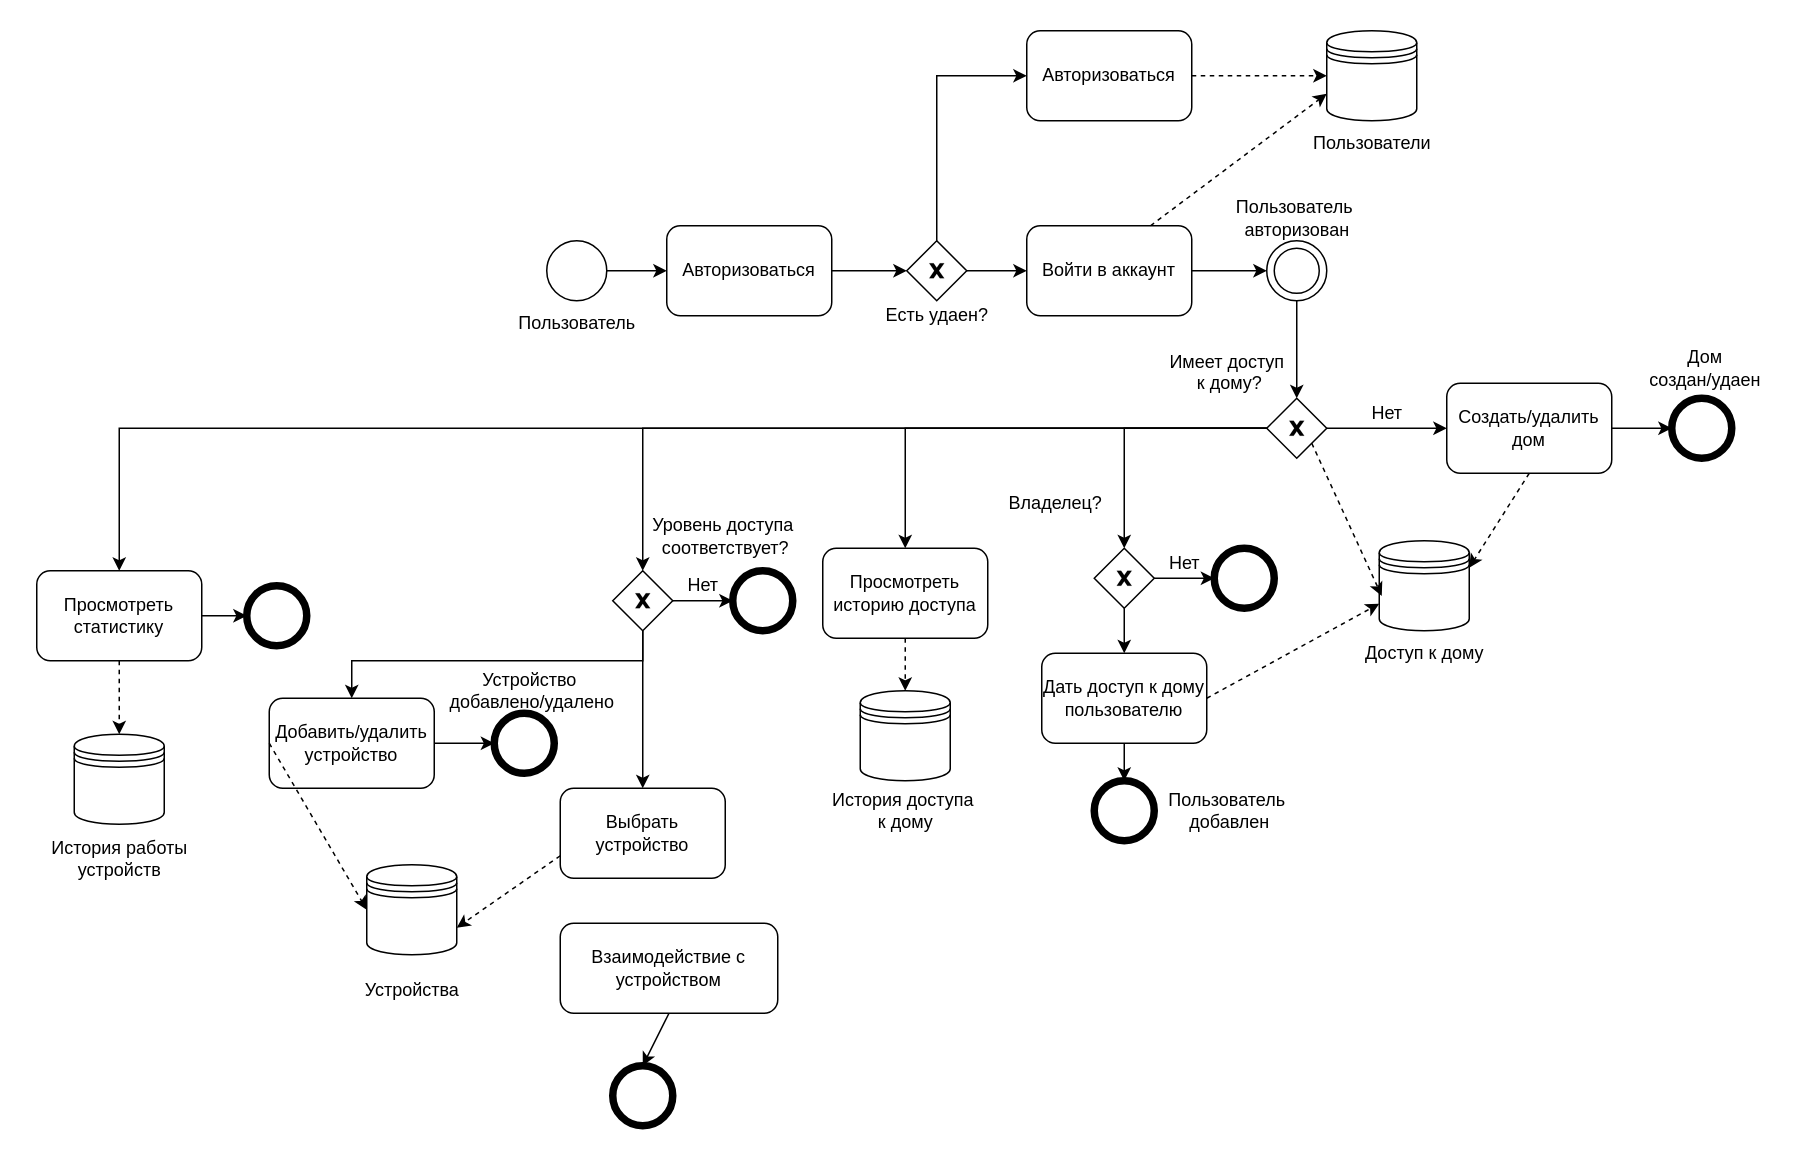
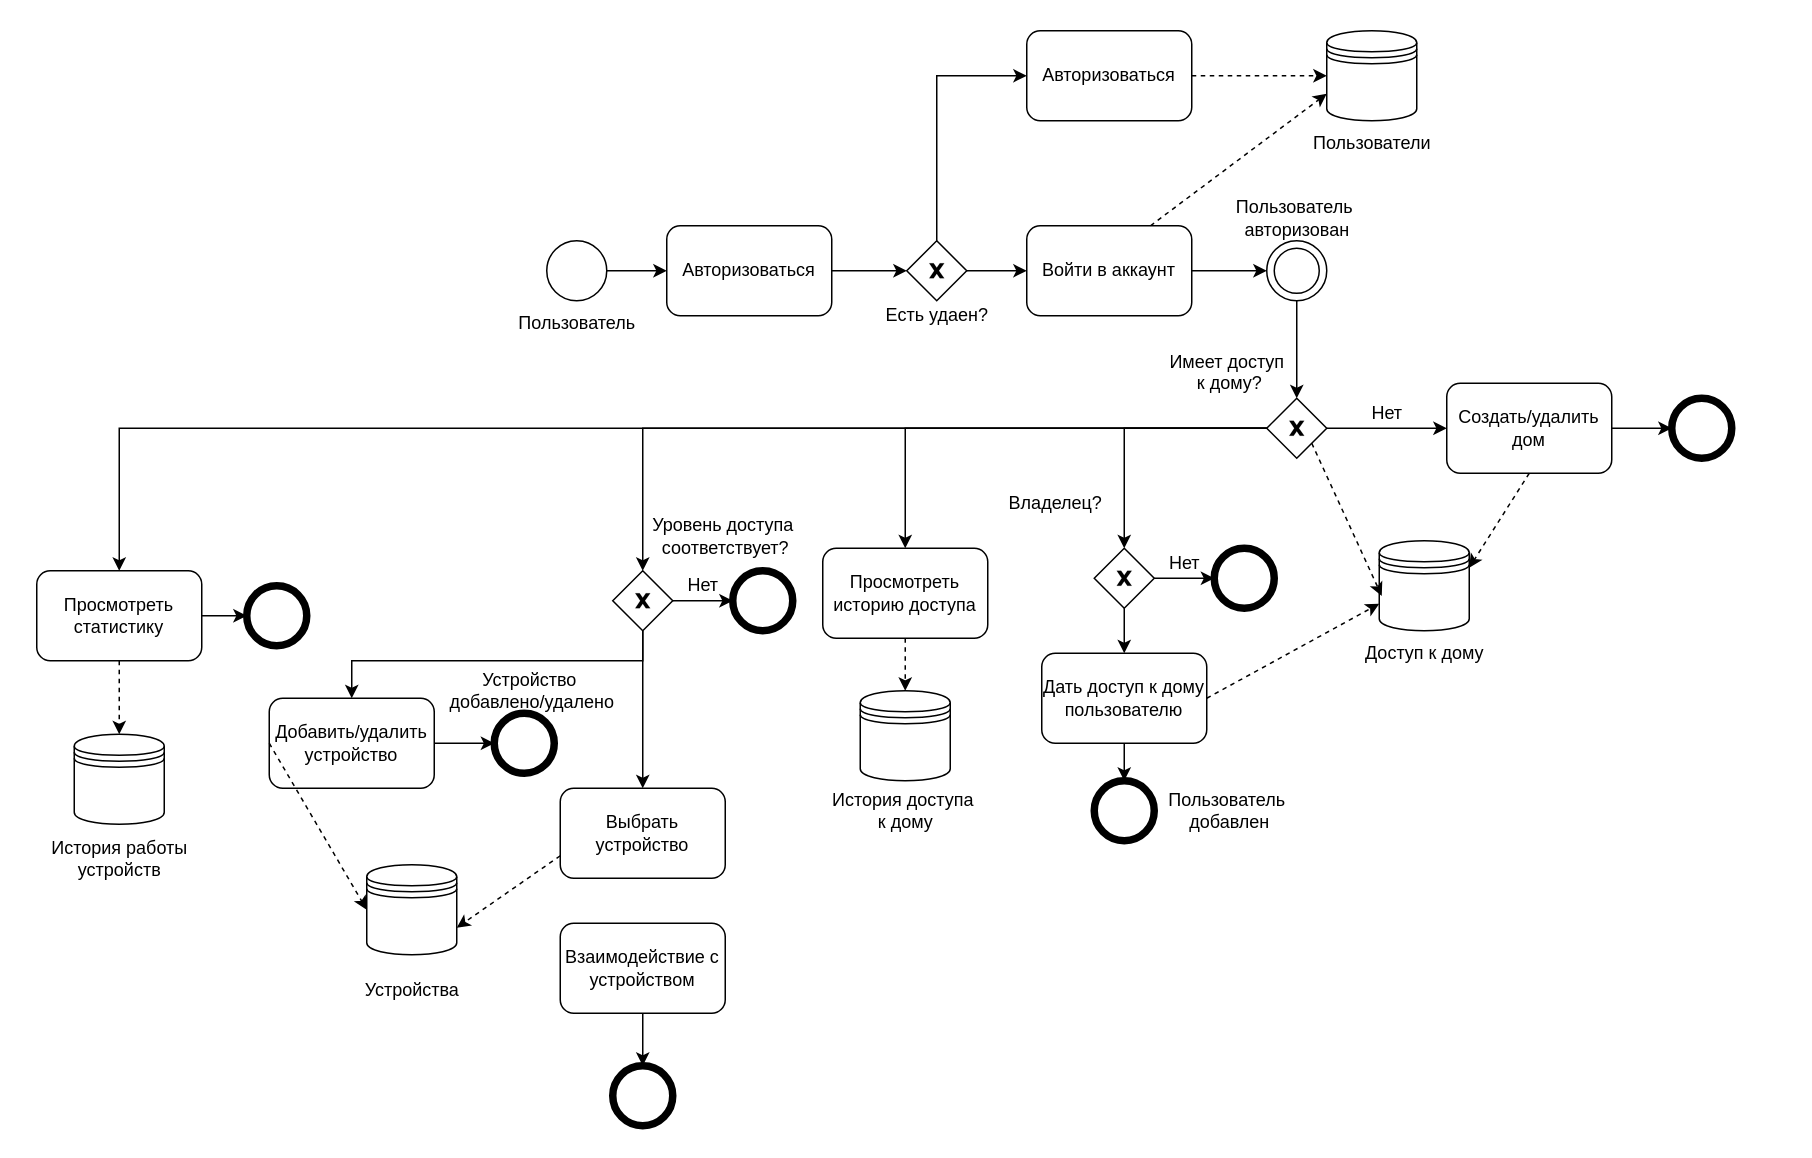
(1705, 368) -> none
(669, 968) -> (643, 968)
